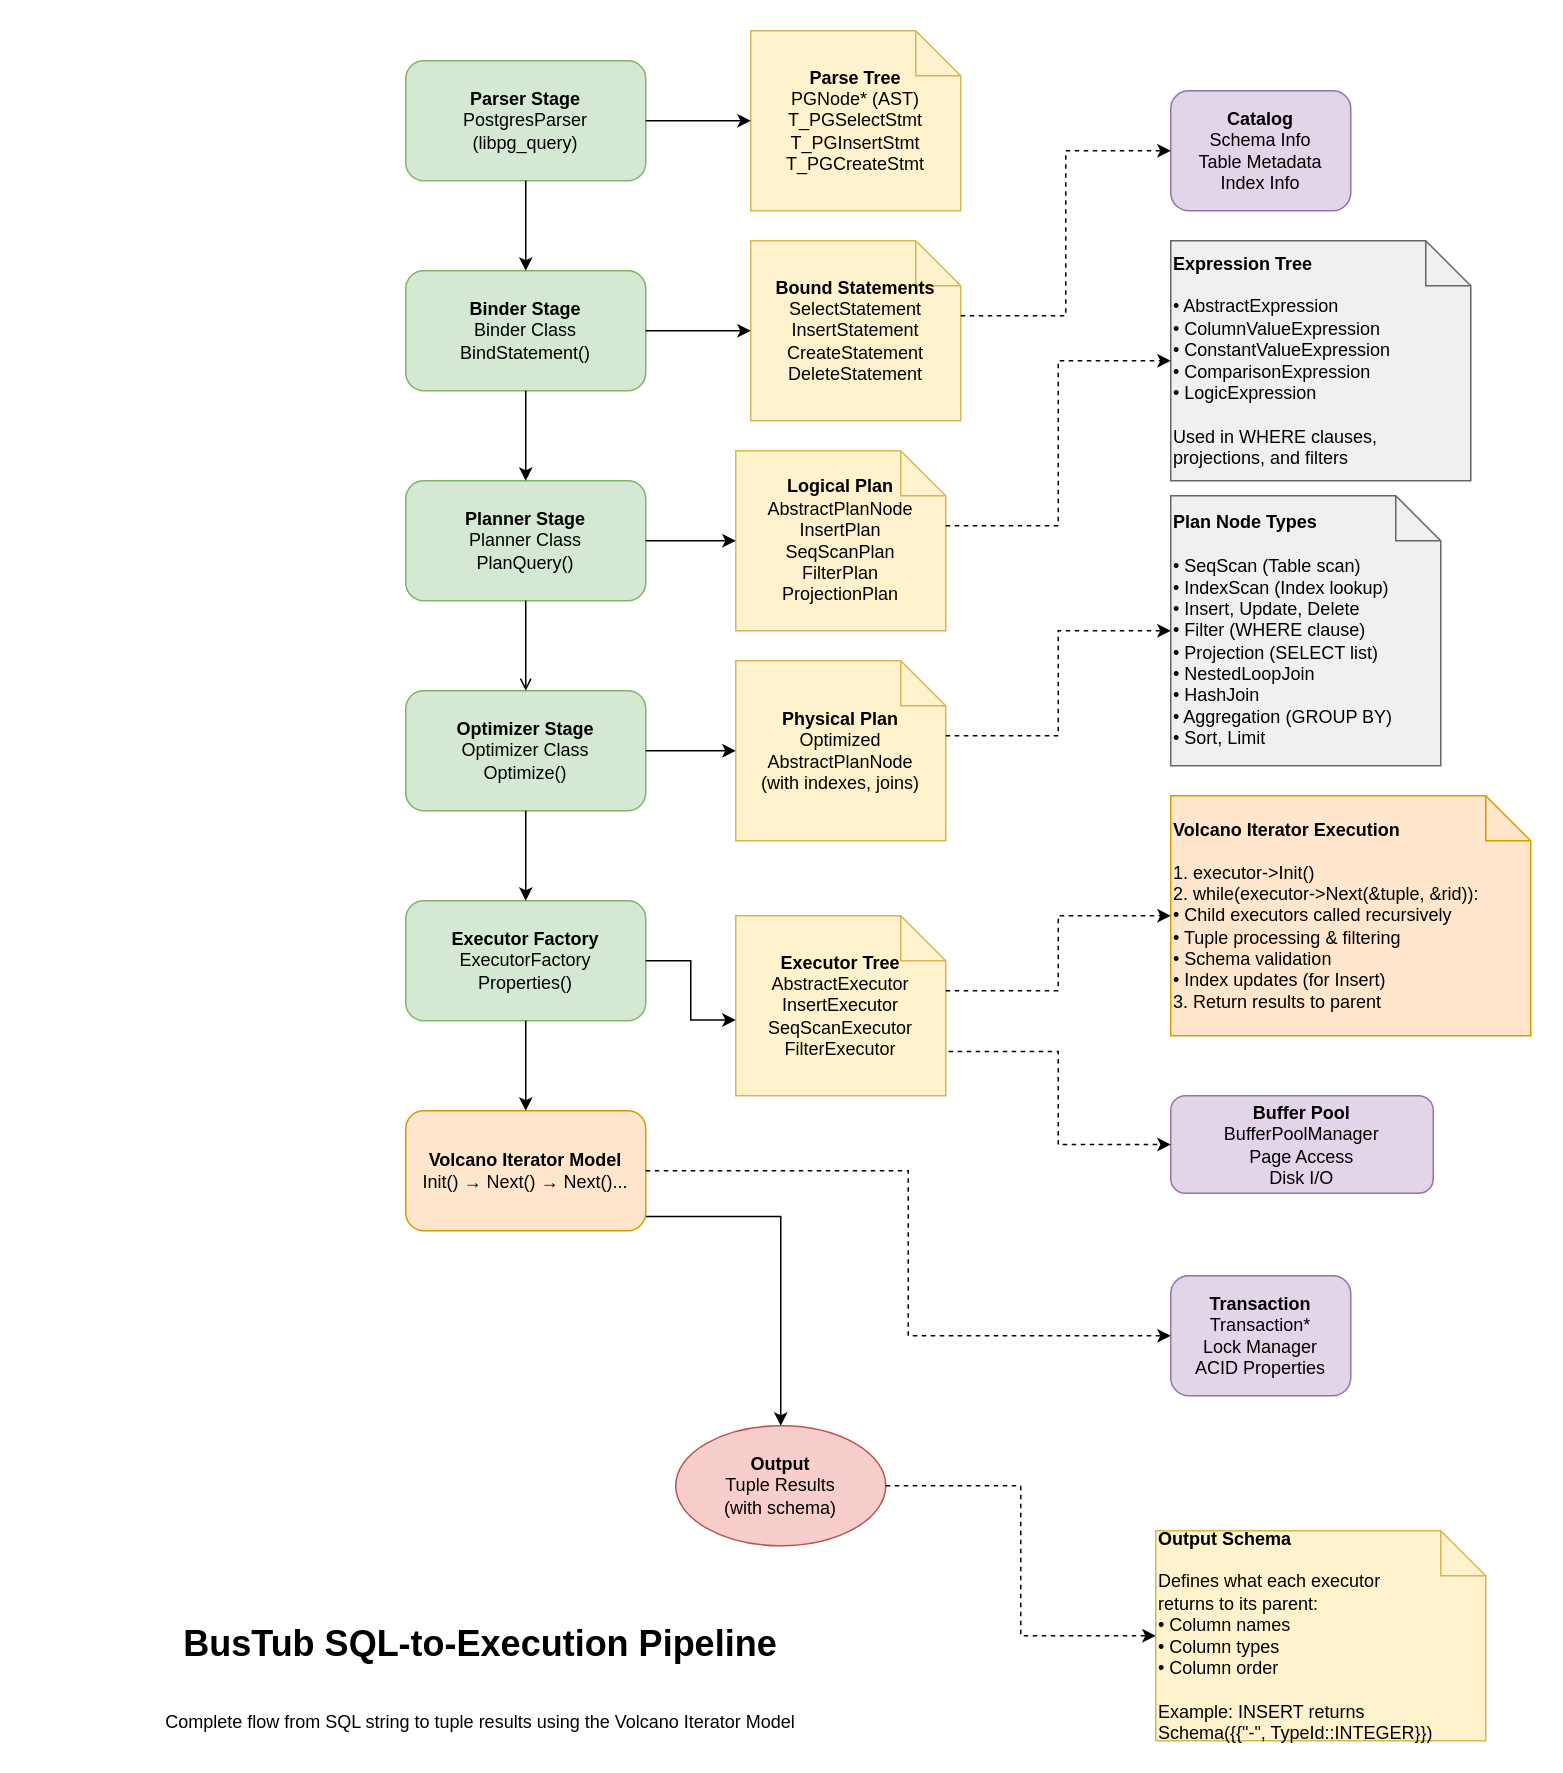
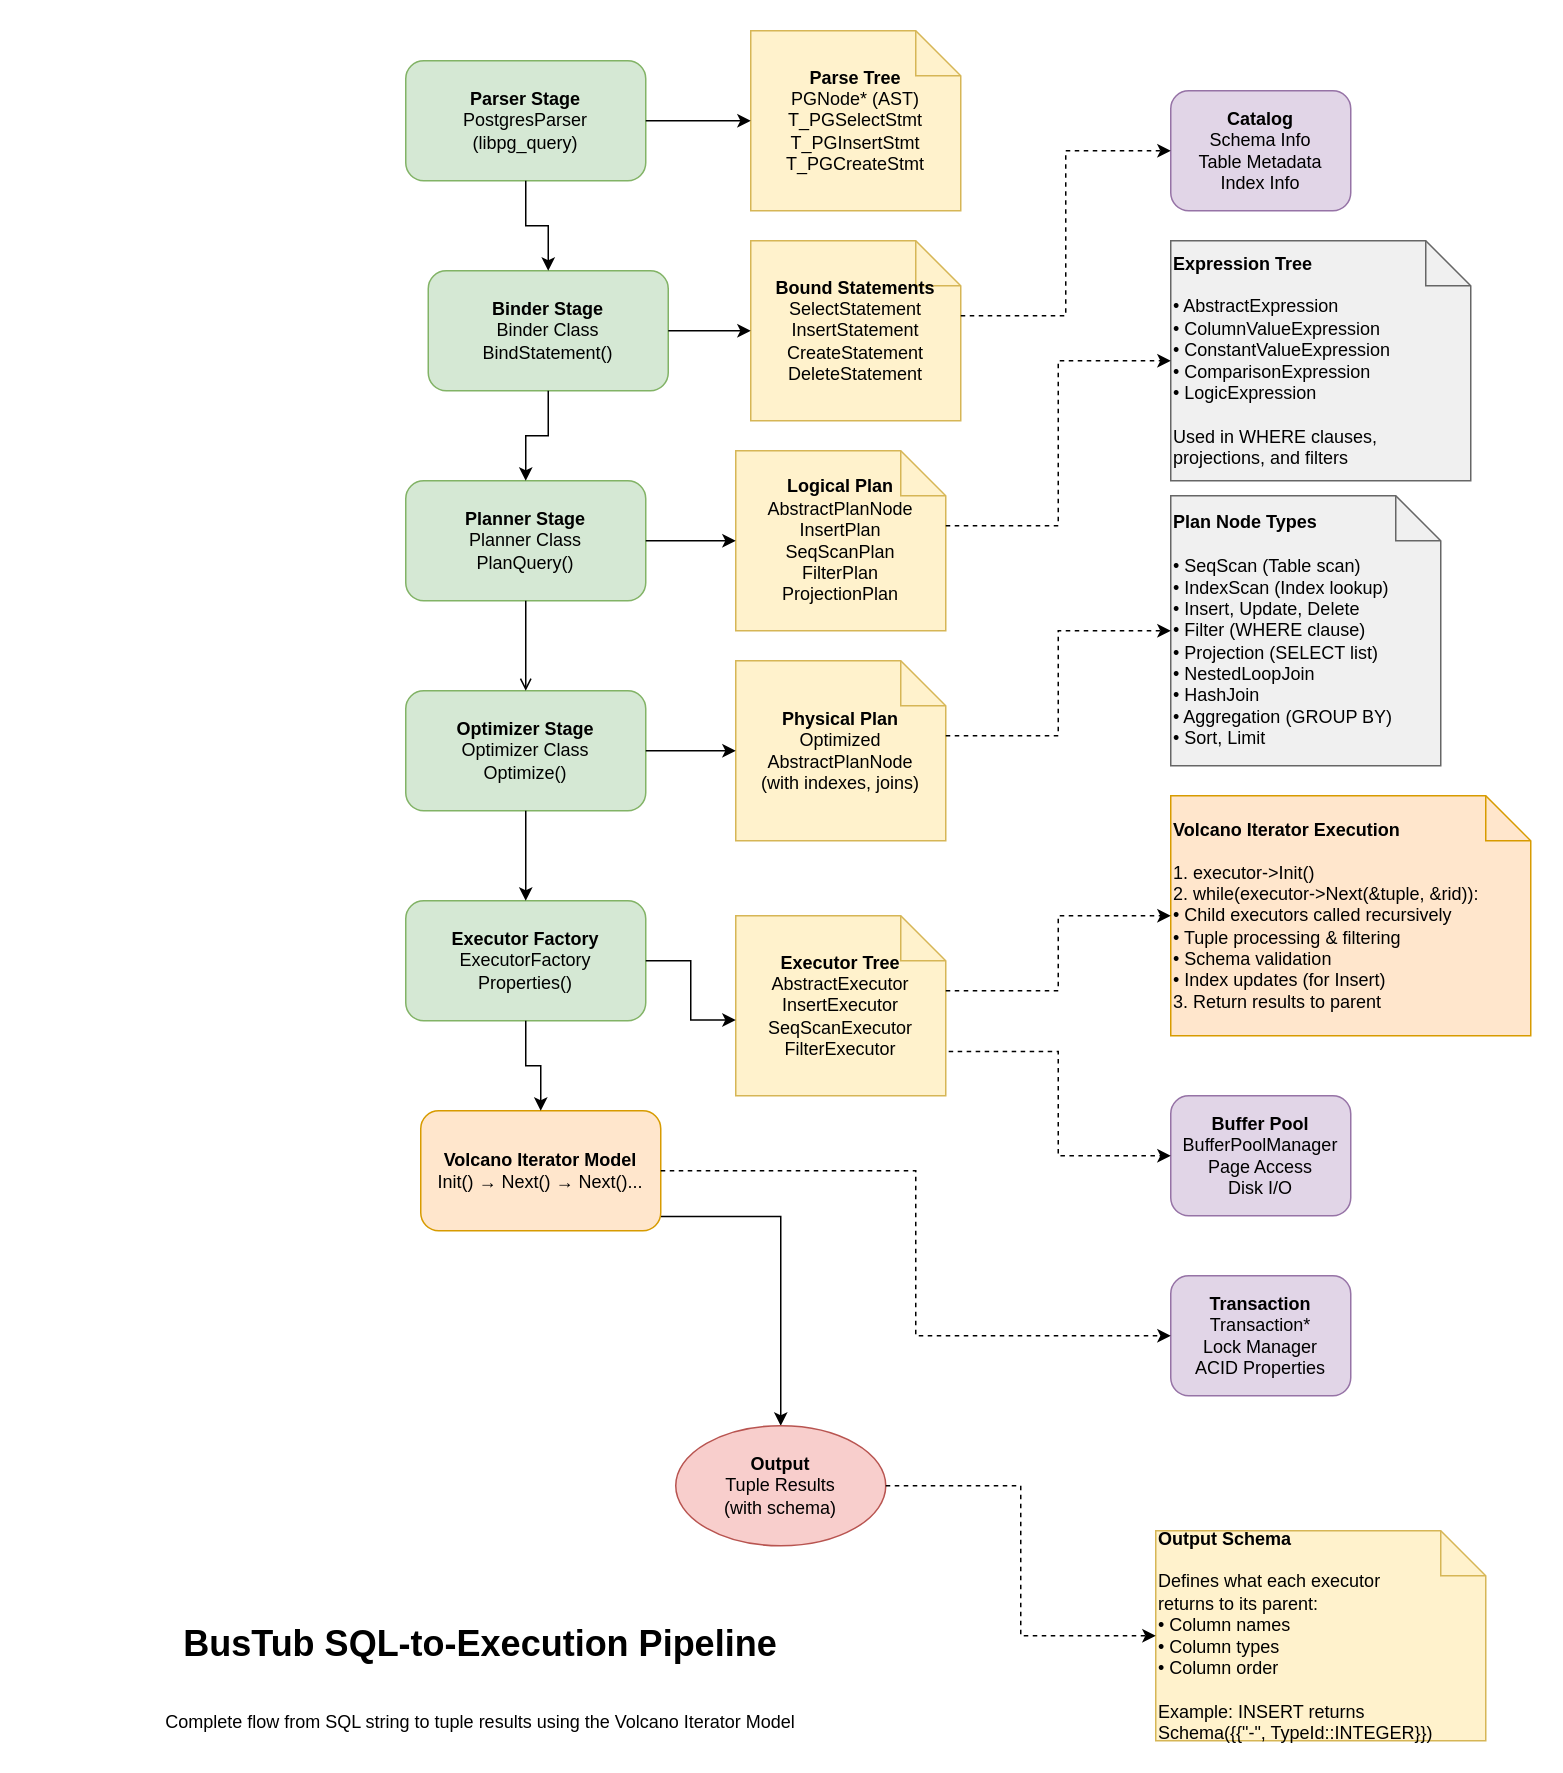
(526, 331) -> (548, 331)
(1302, 1145) -> (1261, 1156)
(526, 1171) -> (541, 1171)
